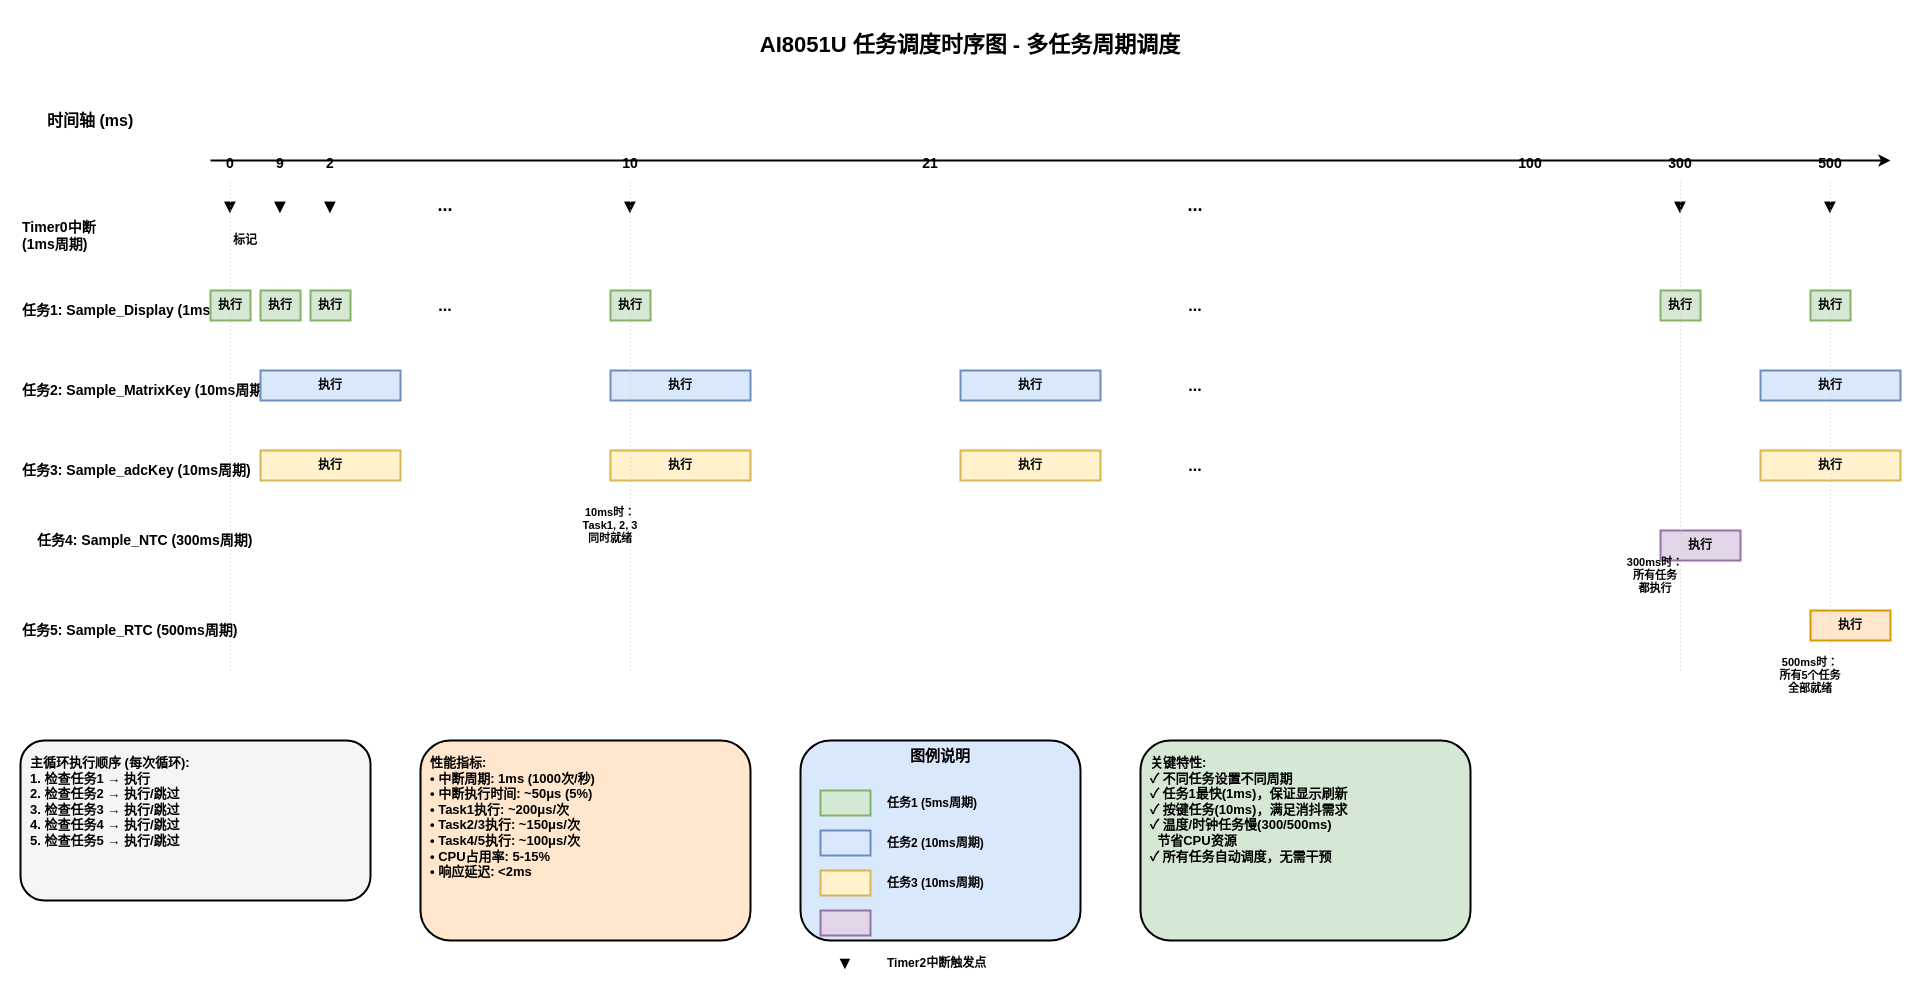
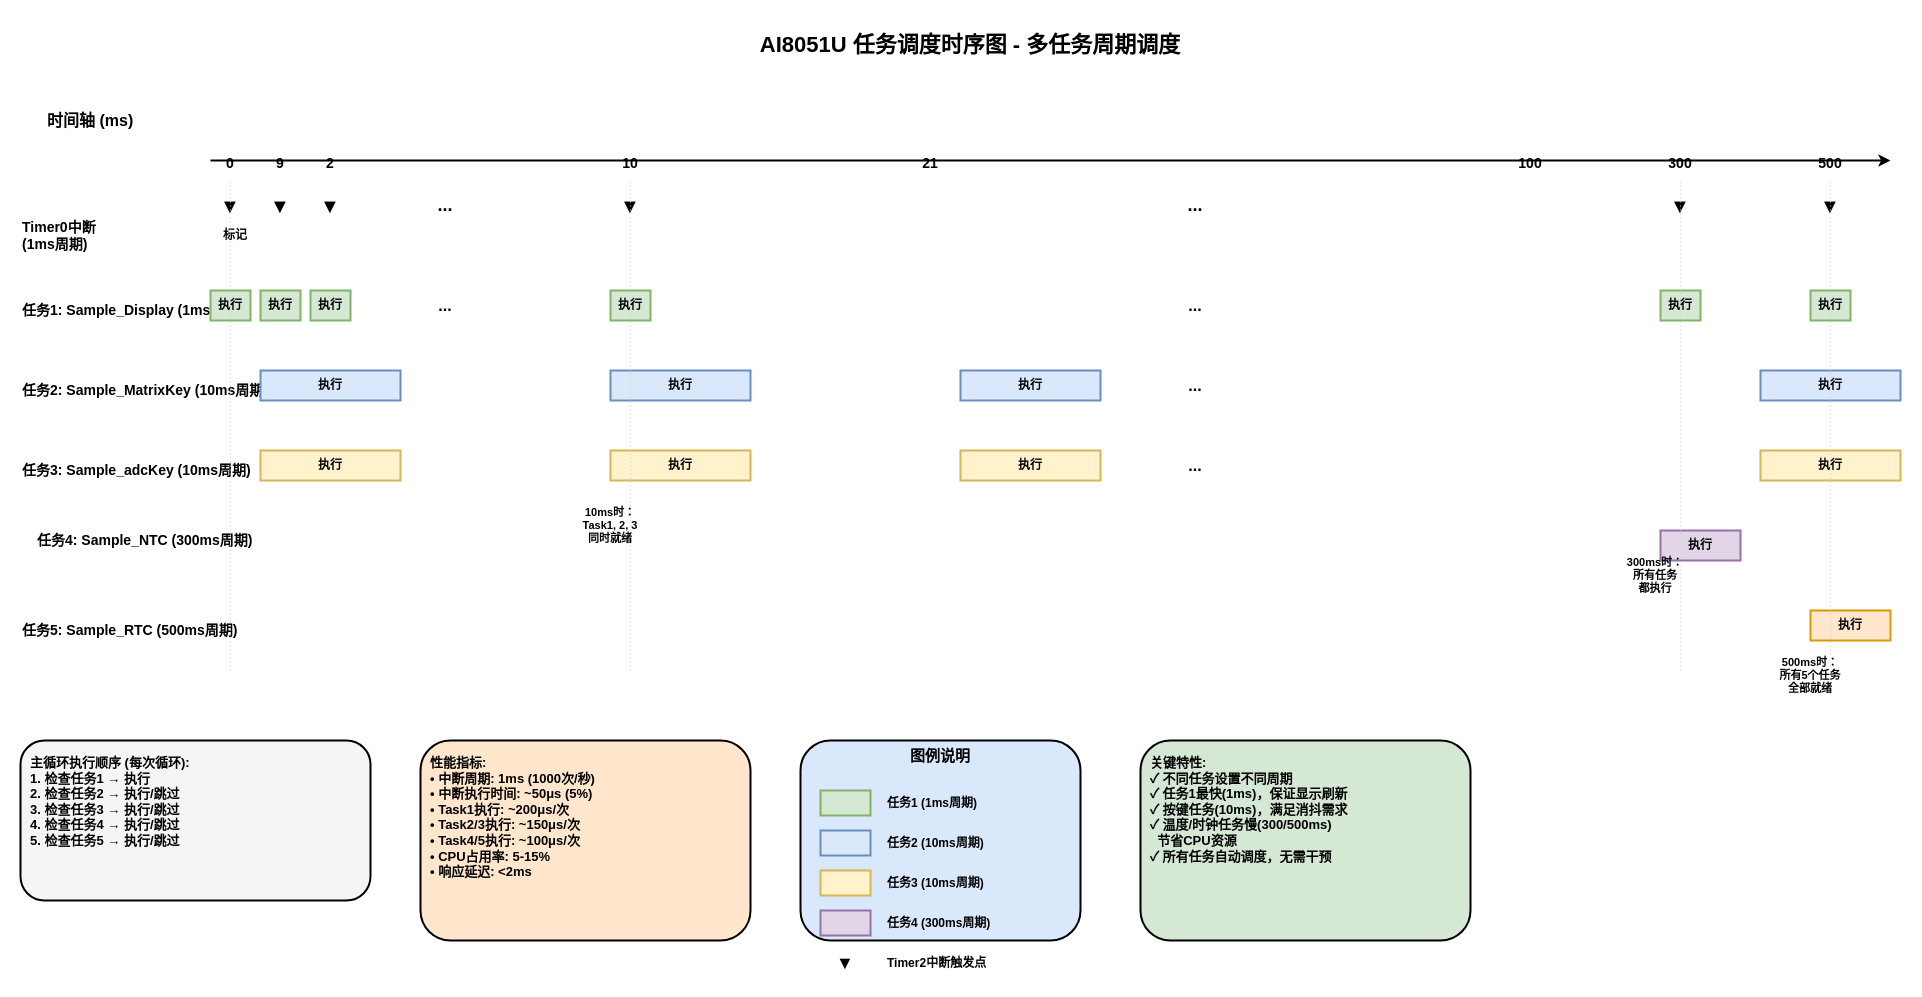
(246, 241) -> (236, 236)
(933, 804) -> (933, 804)
none -> (976, 923)
